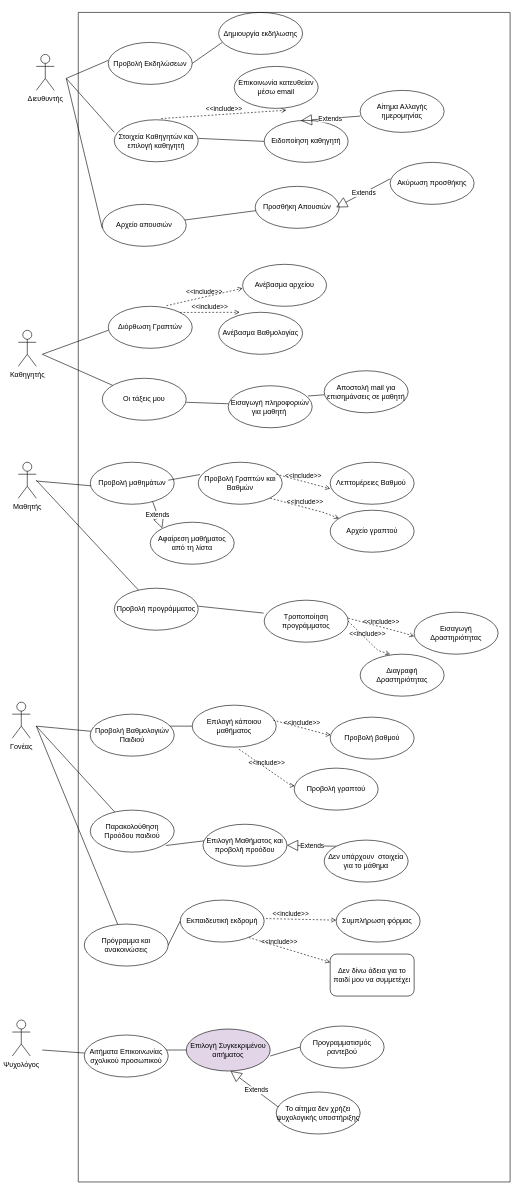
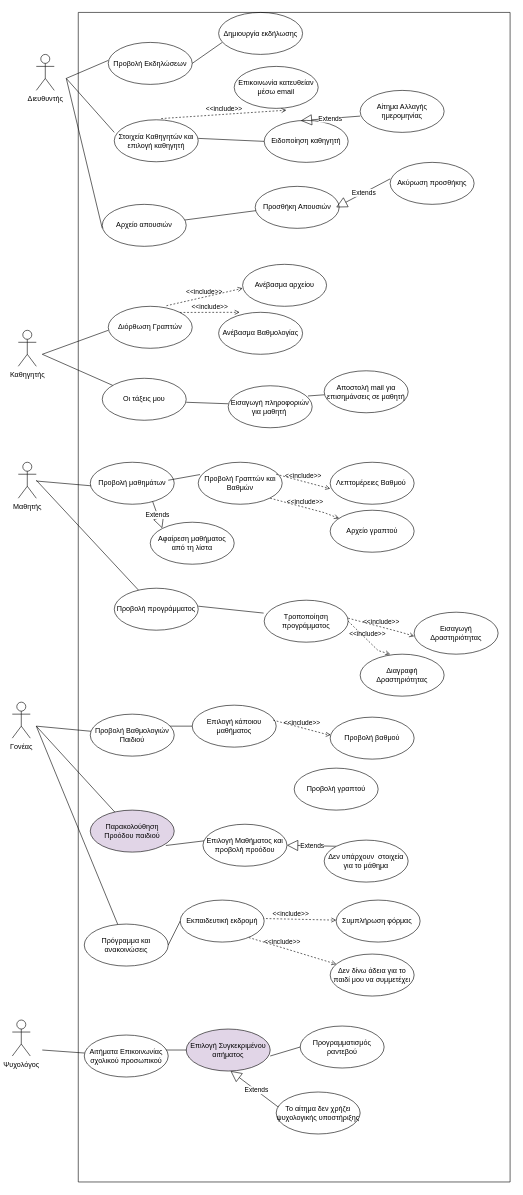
(259, 763) -> none
(132, 831) -> (132, 831)
(372, 975) -> (372, 975)
